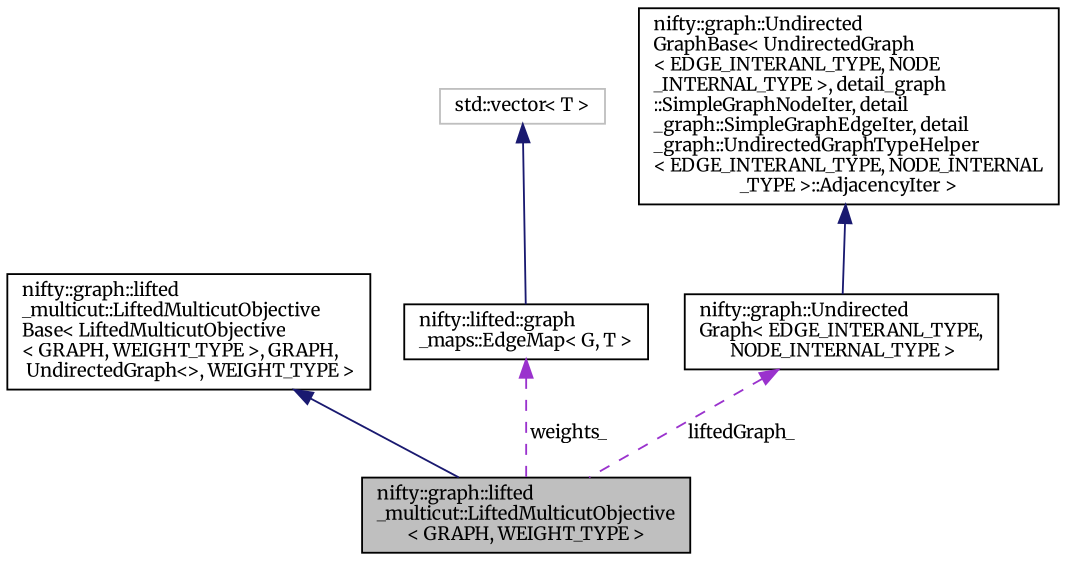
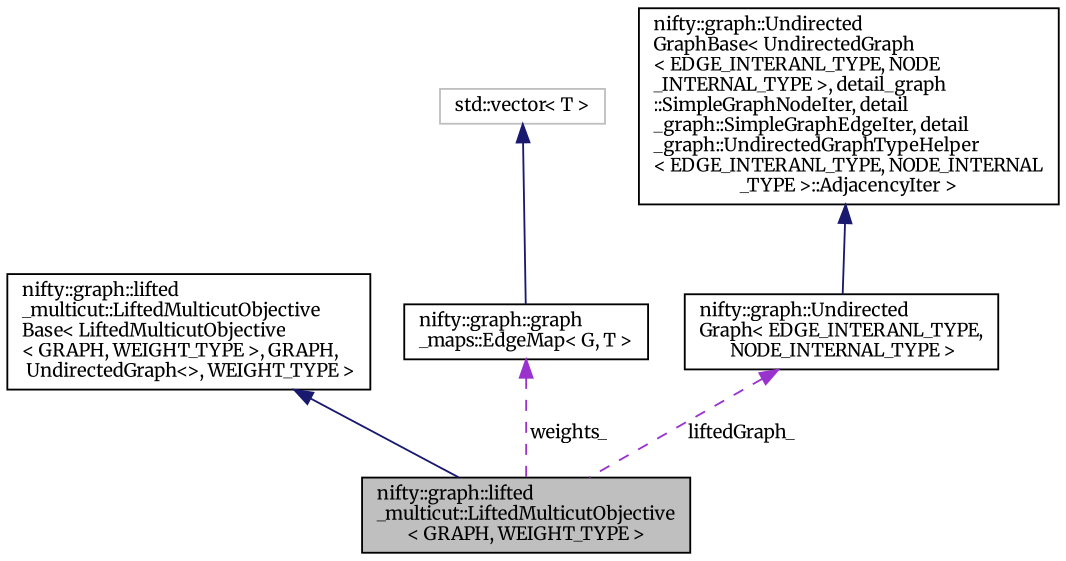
(526, 332) -> (526, 332)
